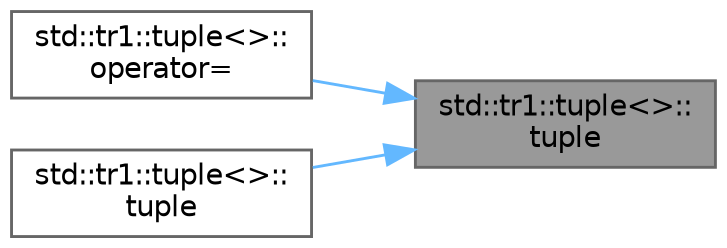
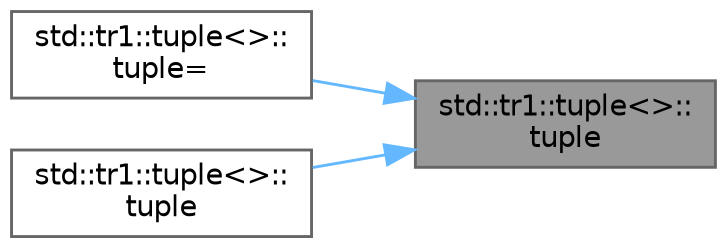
(162, 55) -> (162, 55)
